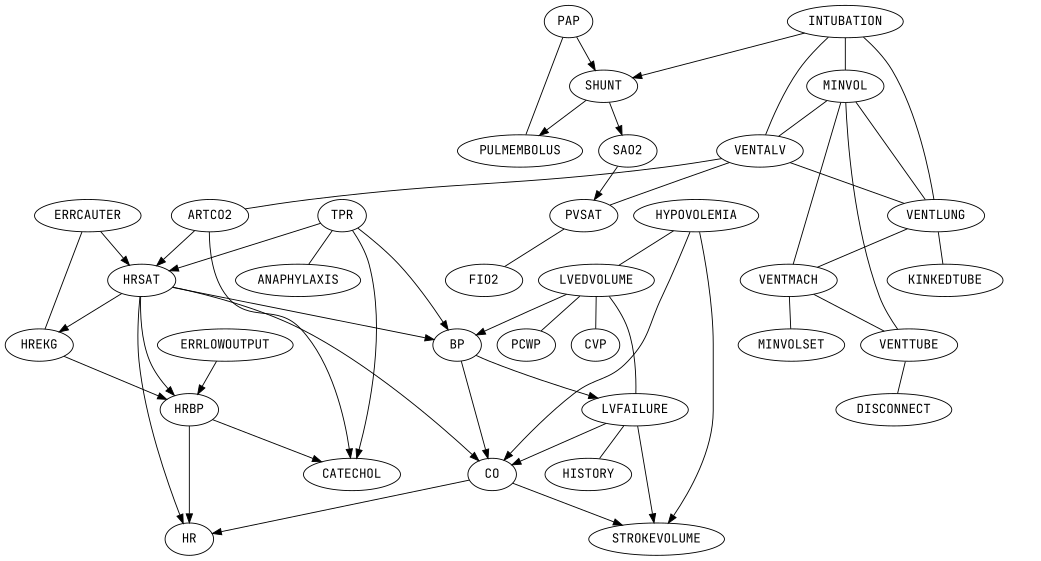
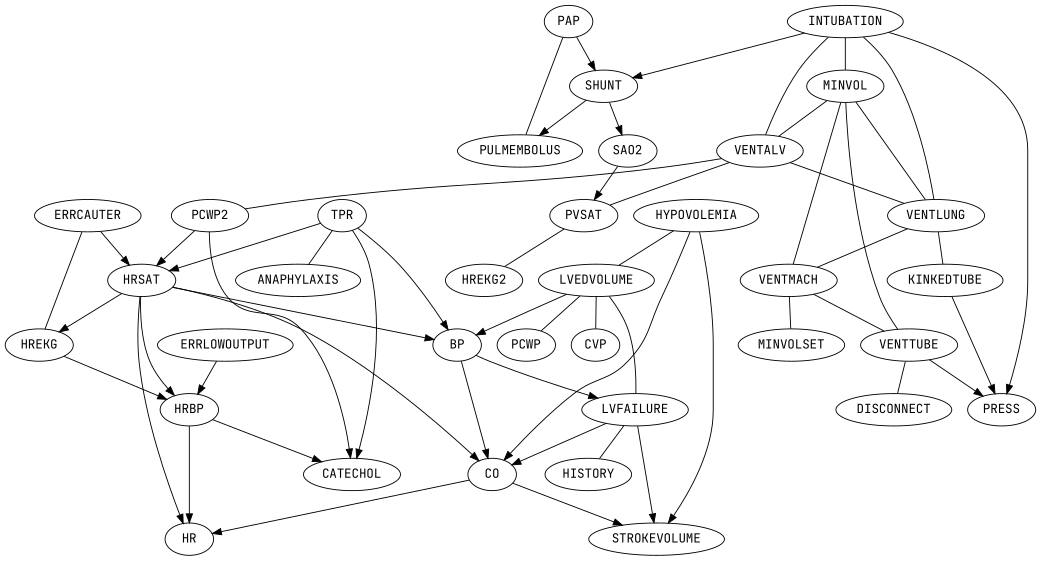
(210, 216) -> (210, 216)
(484, 280) -> (484, 280)
none -> (1002, 410)
